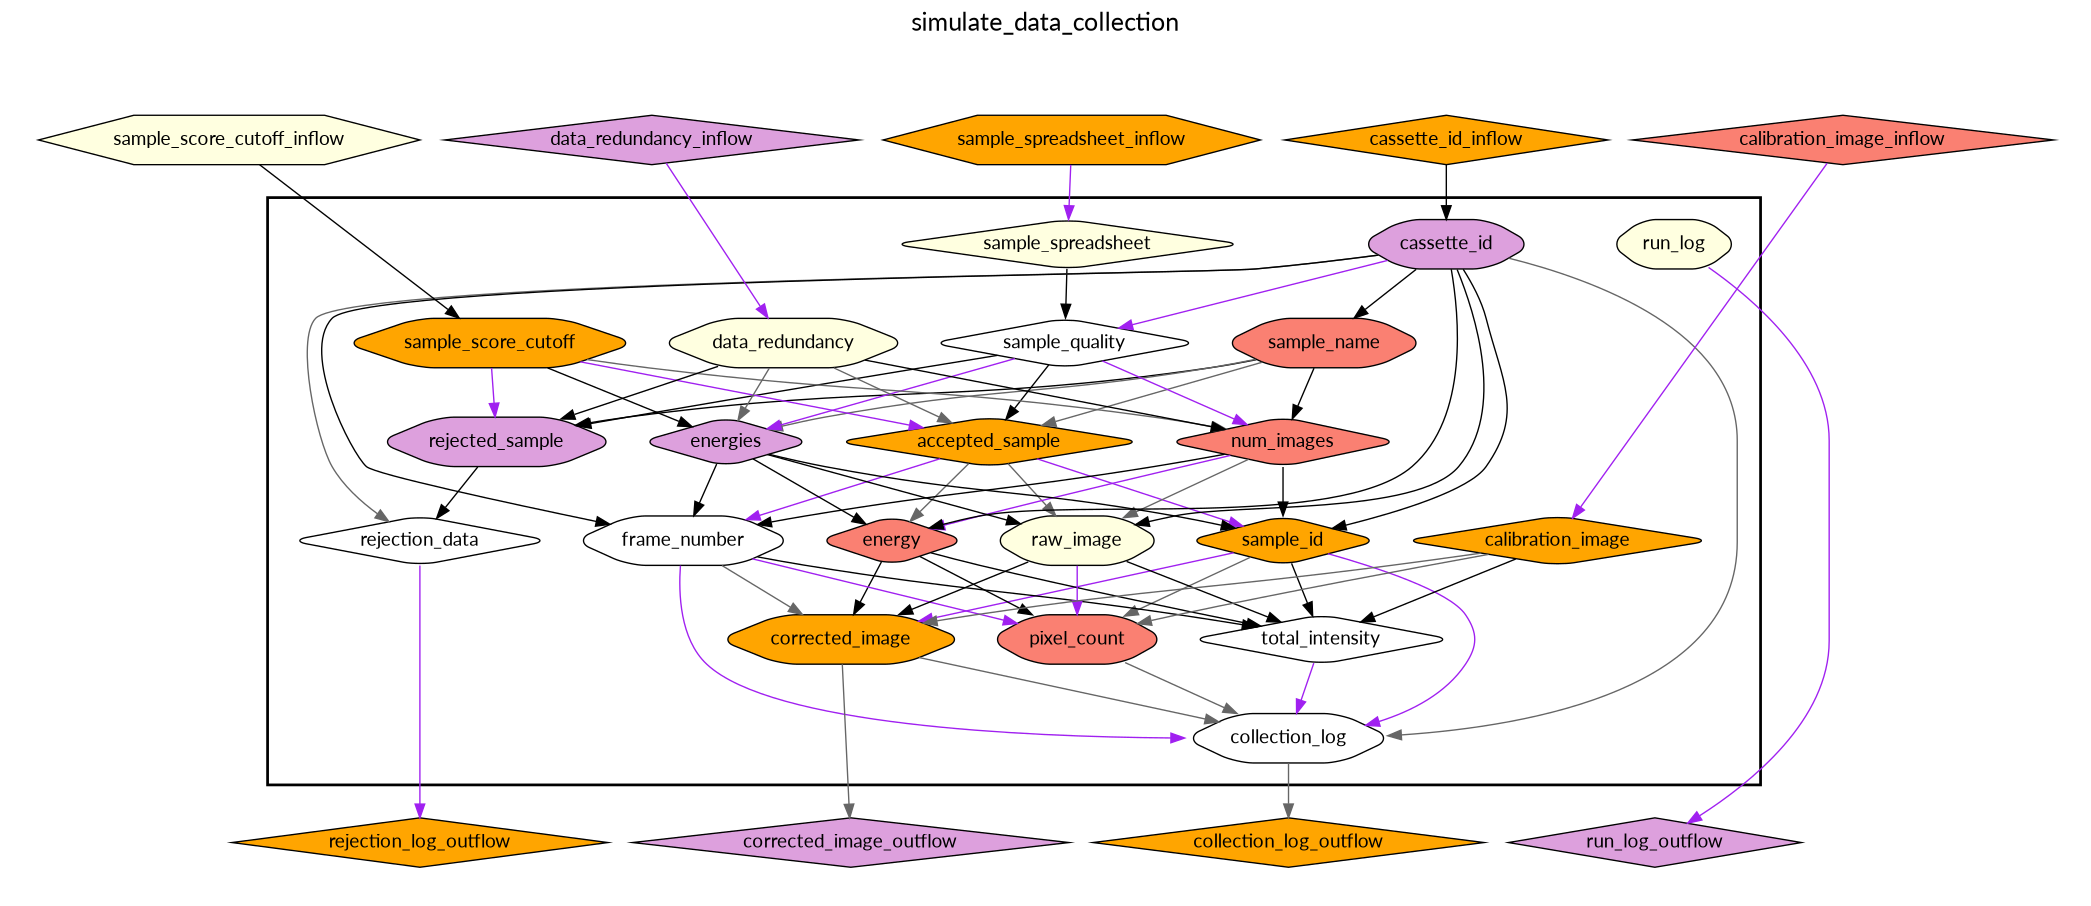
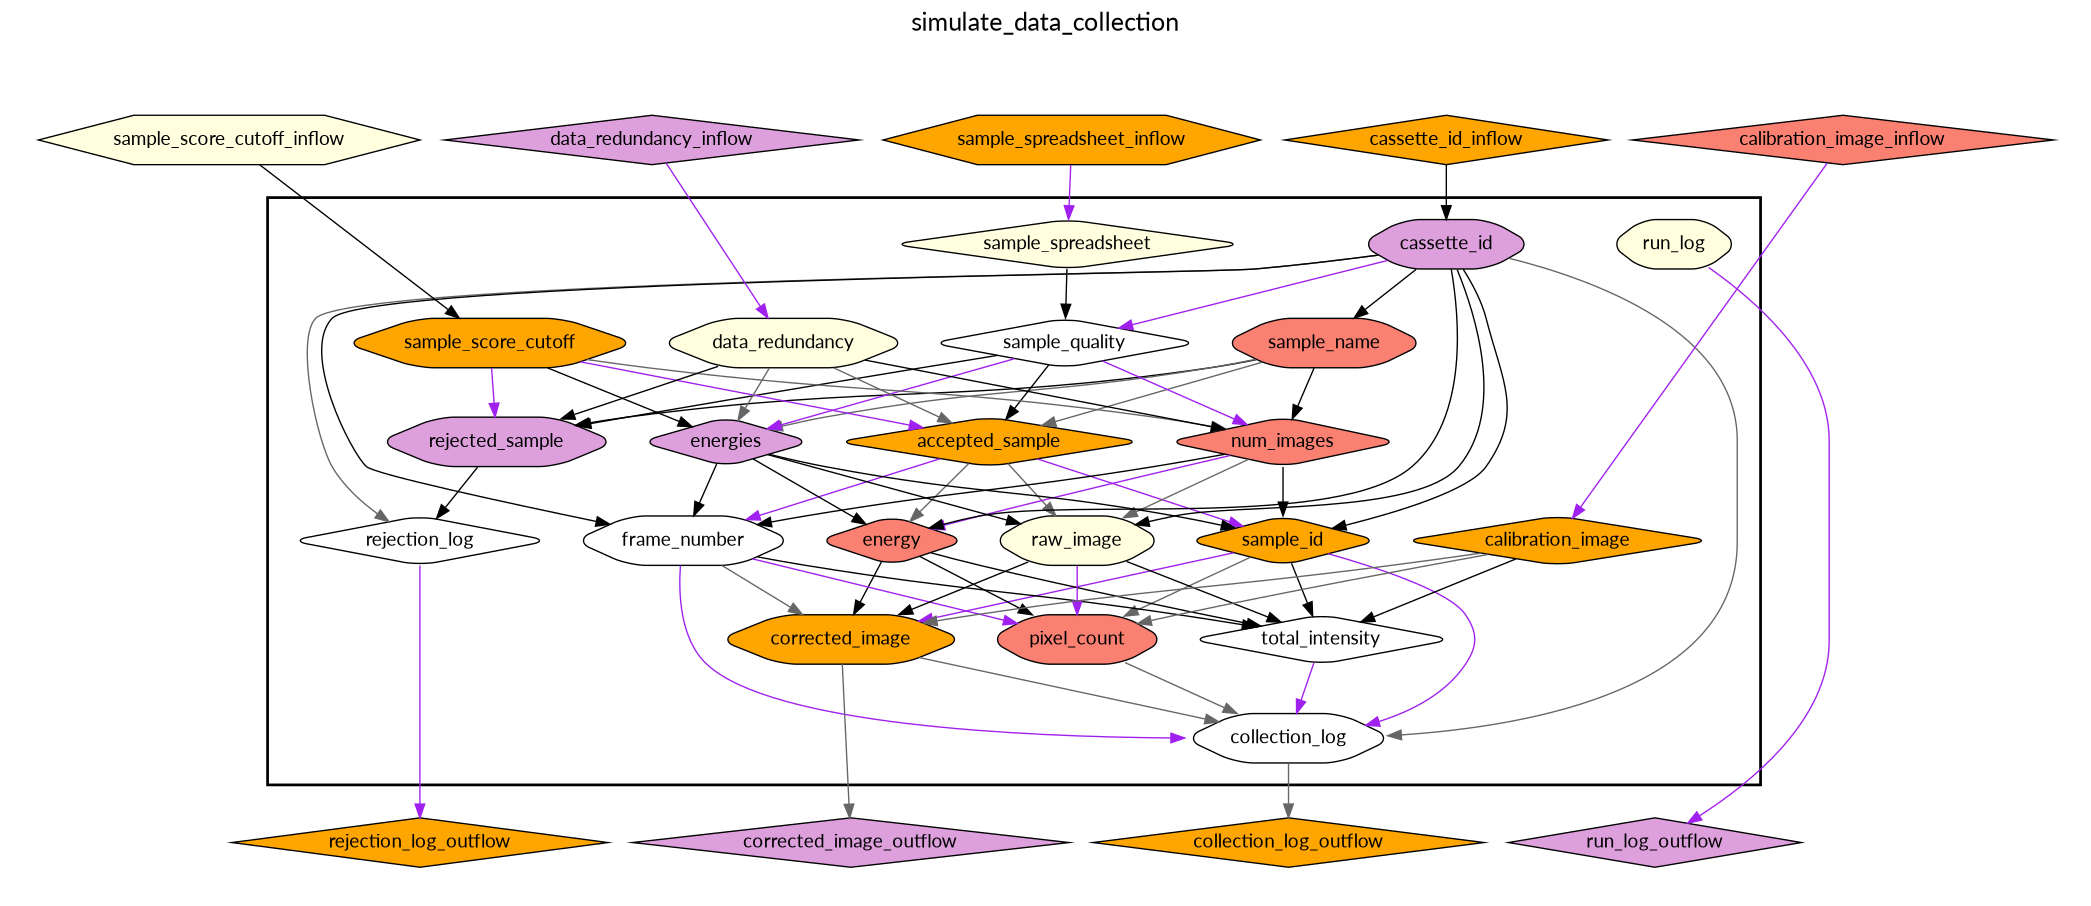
(420, 541) -> (420, 541)
